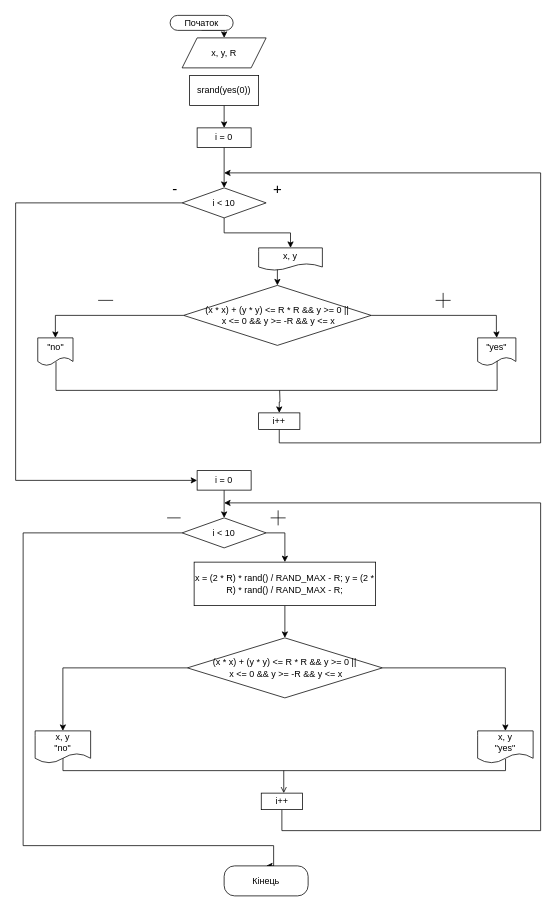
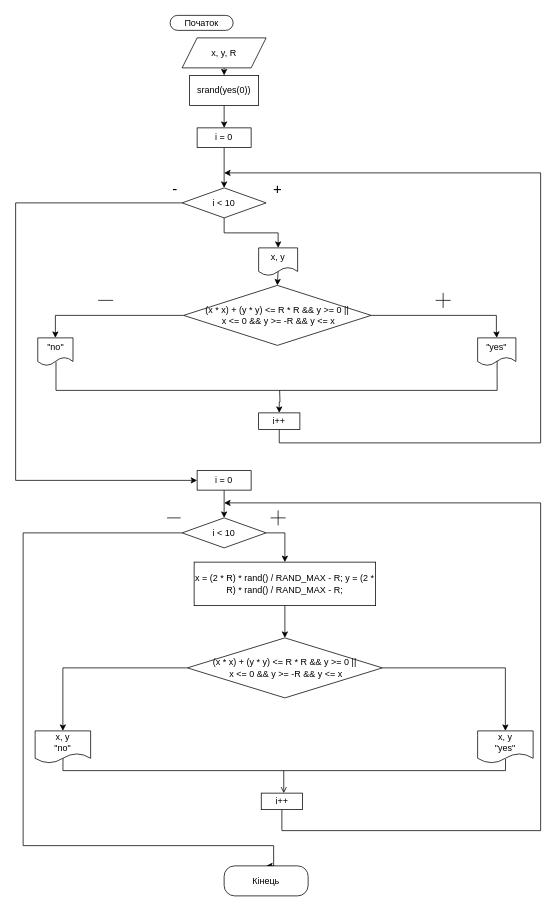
(222, 30) -> none
none -> (224, 69)
(290, 259) -> (278, 262)
